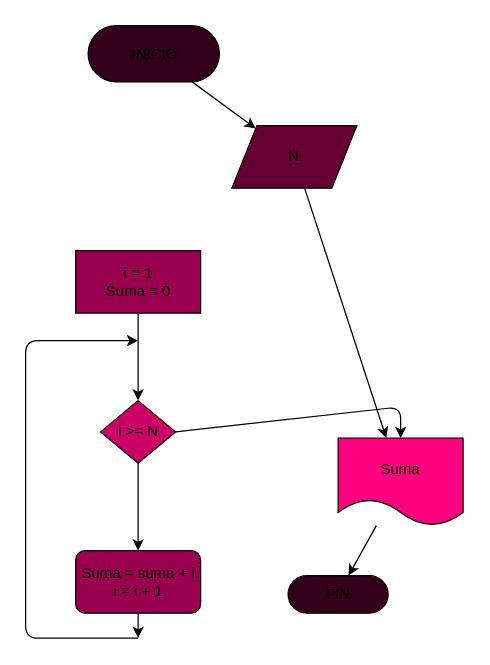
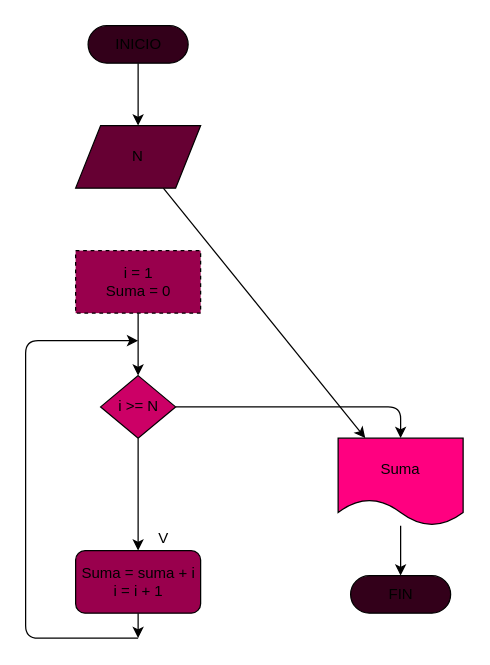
(154, 54) -> (138, 44)
(294, 157) -> (138, 157)
(138, 282) -> (138, 282)
(138, 432) -> (138, 407)
none -> (163, 538)
(338, 594) -> (401, 594)
